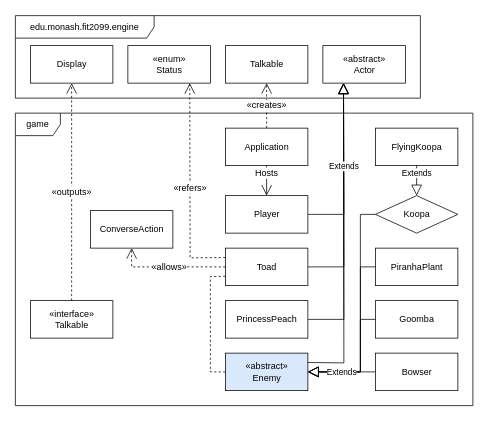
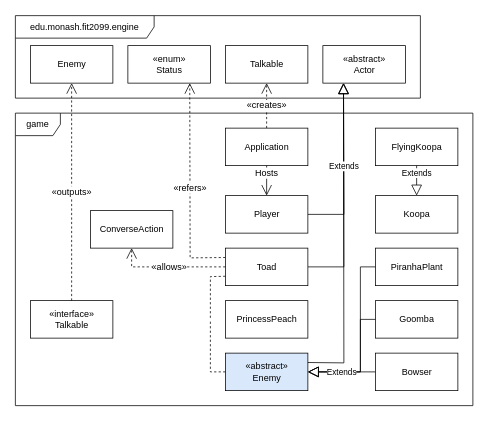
(72, 64) -> (72, 64)
(417, 214) -> (417, 214)
(360, 231) -> none
(324, 319) -> none
